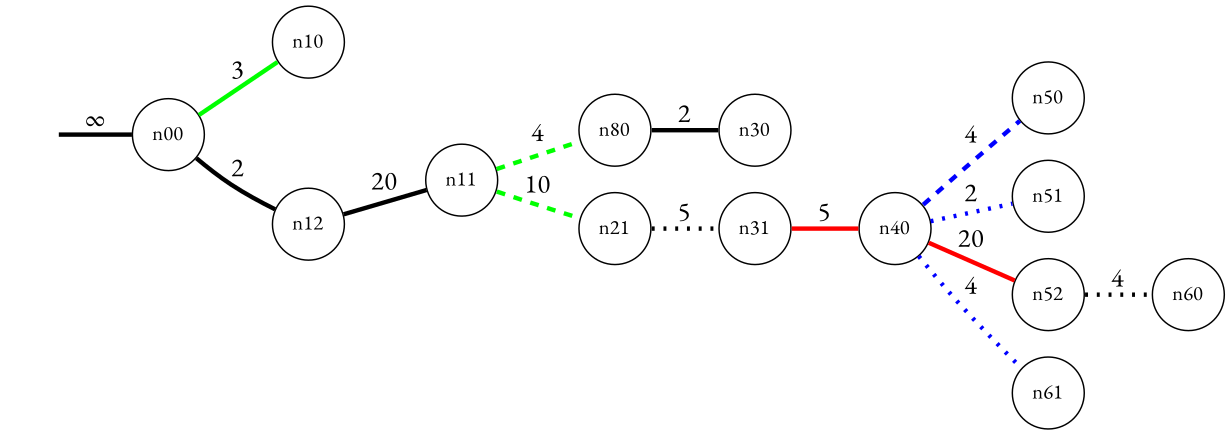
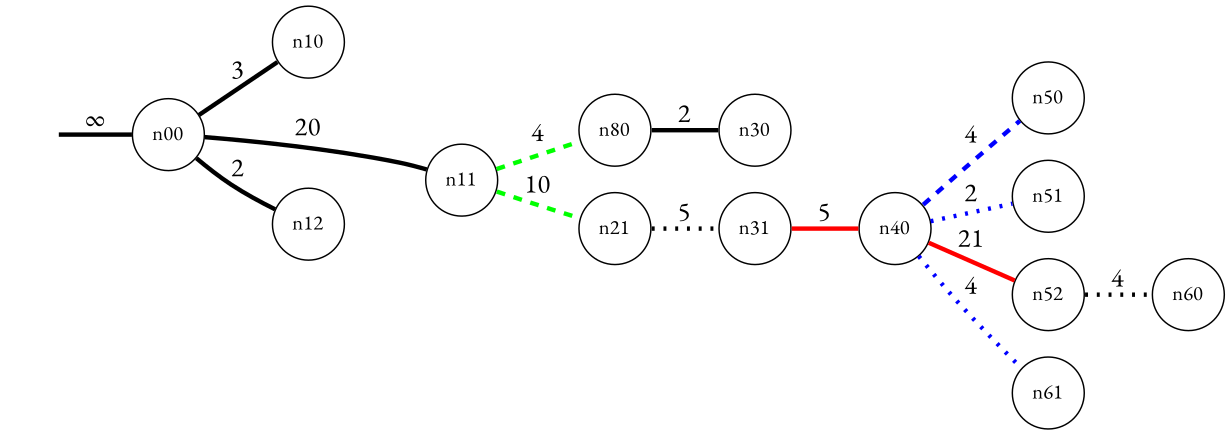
(238, 89) -> (238, 89)
(385, 202) -> (316, 149)
(972, 240) -> (972, 240)
